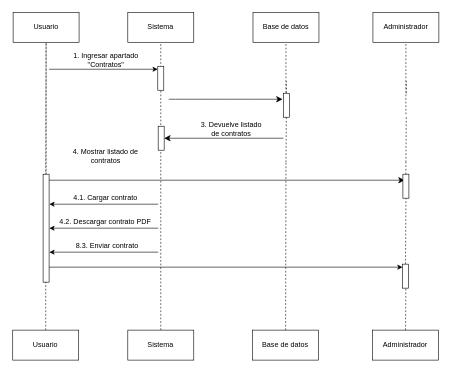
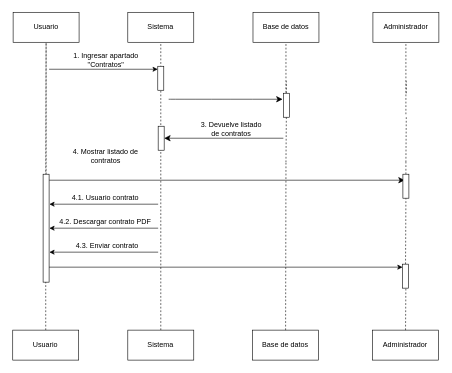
(105, 198) -> (105, 198)
(107, 246) -> (107, 246)
